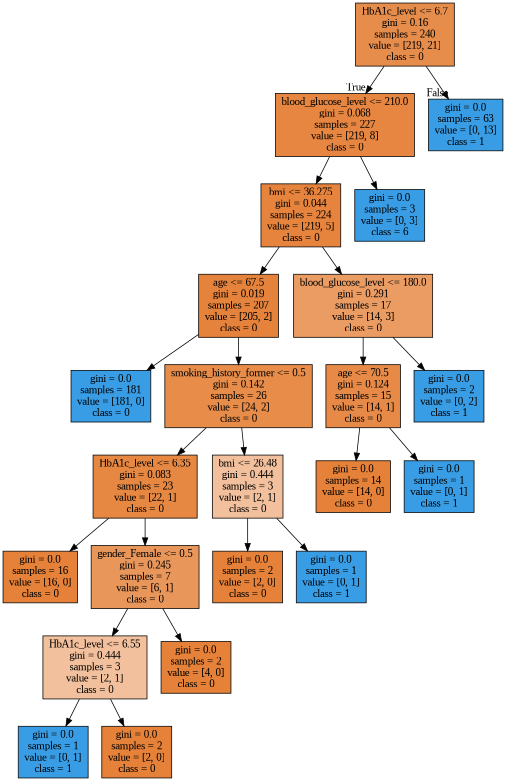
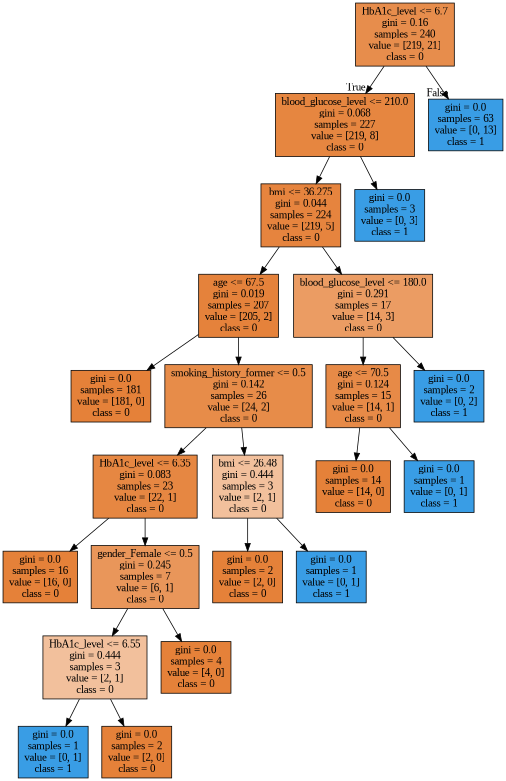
(390, 215) -> (390, 215)
(111, 396) -> (111, 396)
(196, 667) -> (196, 667)
